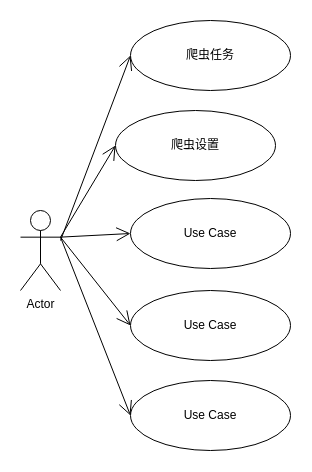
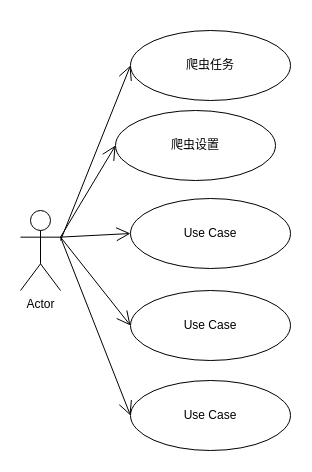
(211, 56) -> (211, 66)
